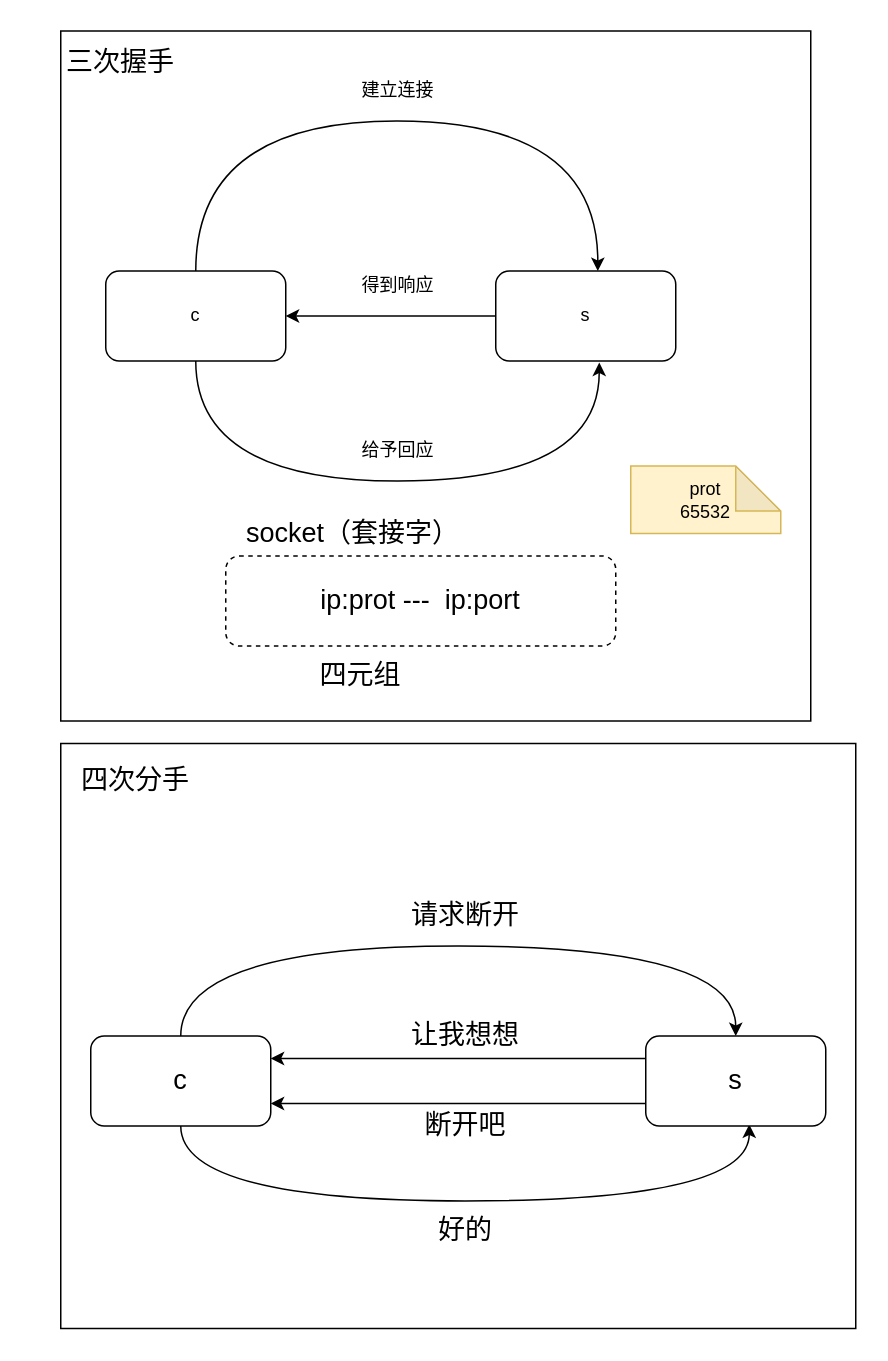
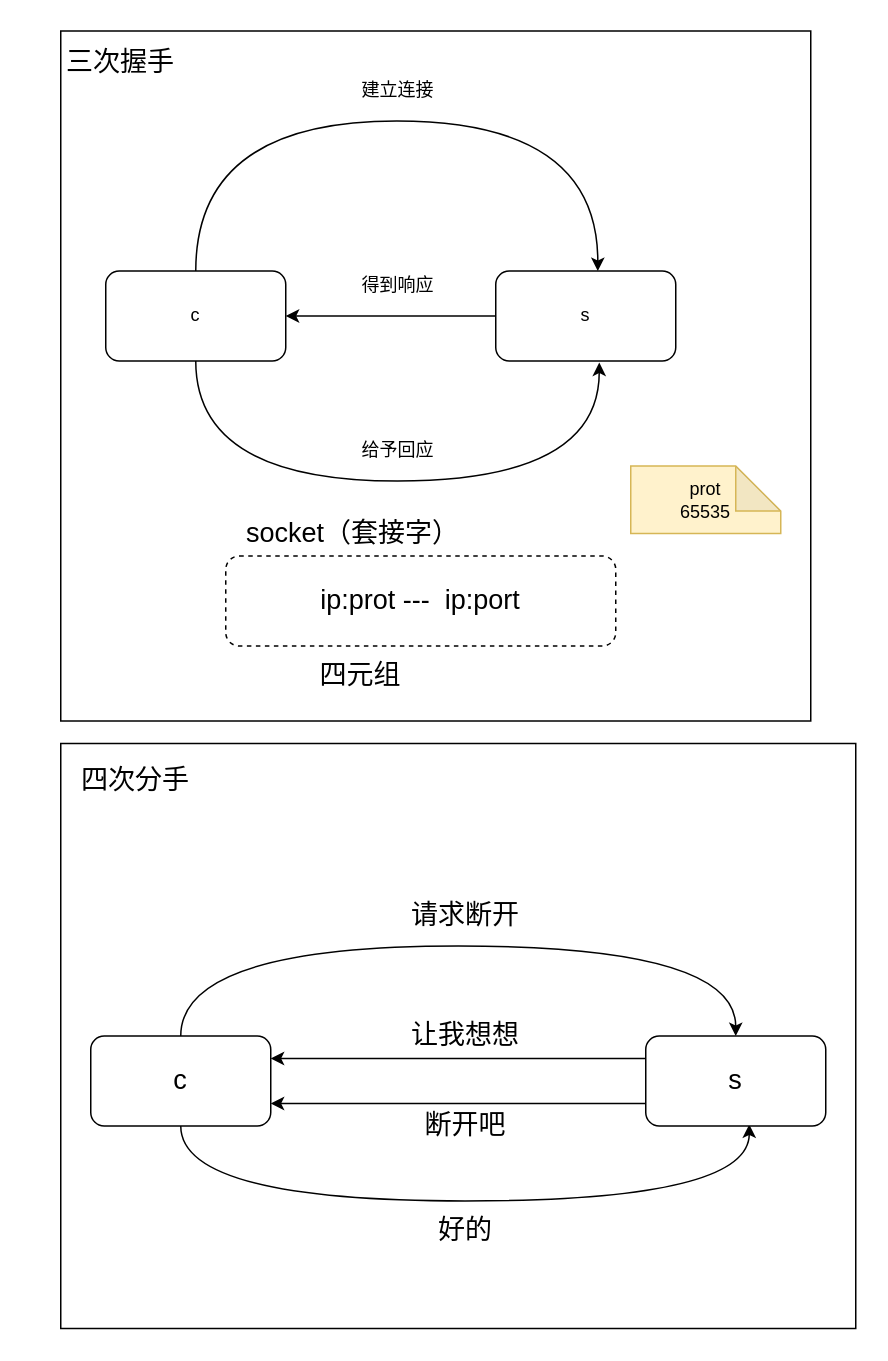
(706, 500) -> (706, 500)
